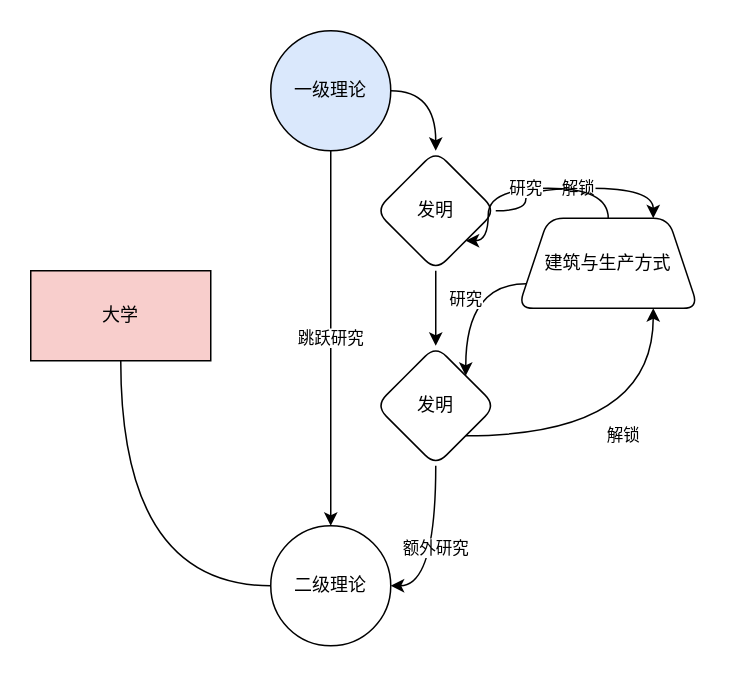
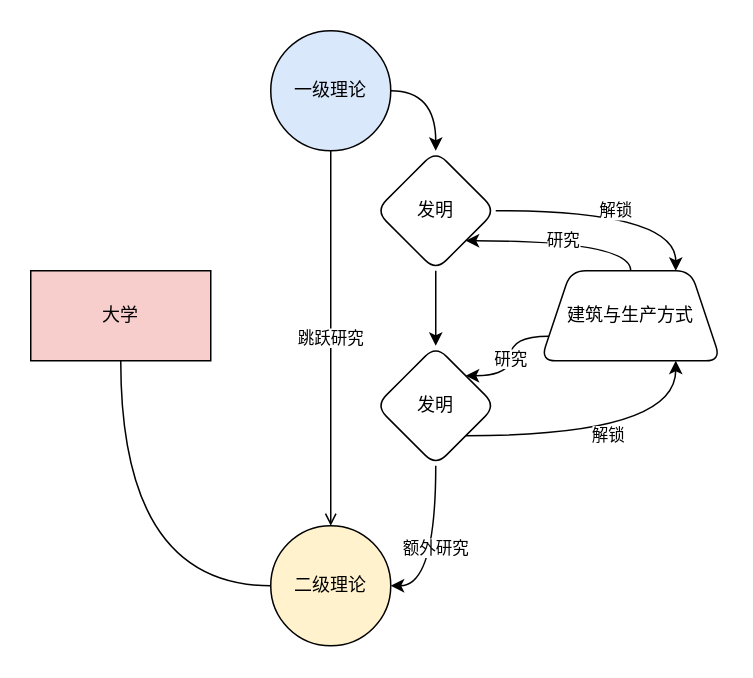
(608, 263) -> (631, 316)
(331, 514) -> (331, 516)
(331, 586) -> (331, 586)
